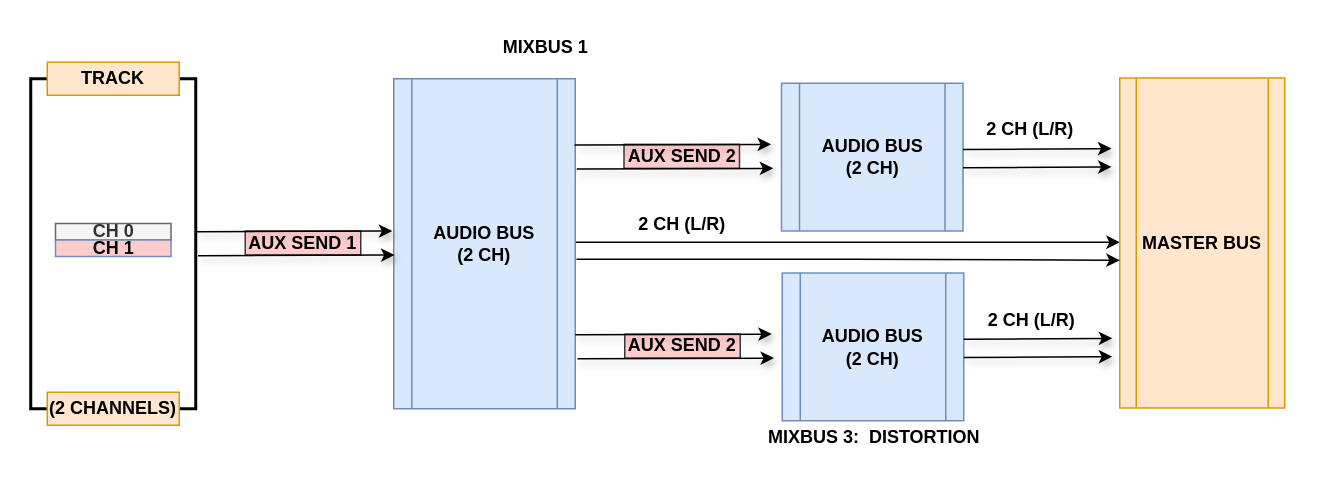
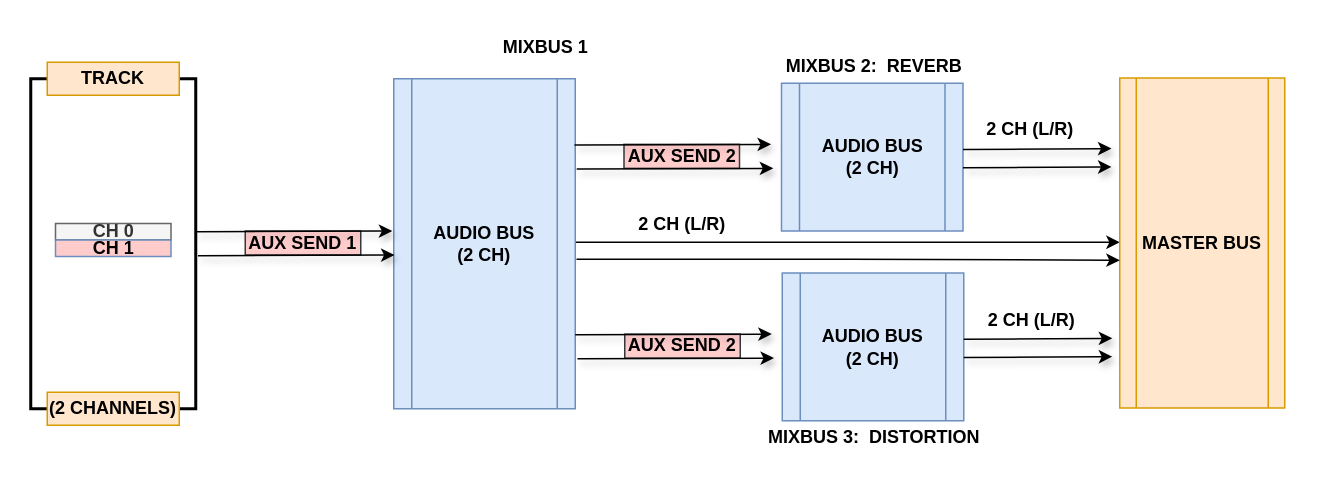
none -> (873, 67)
